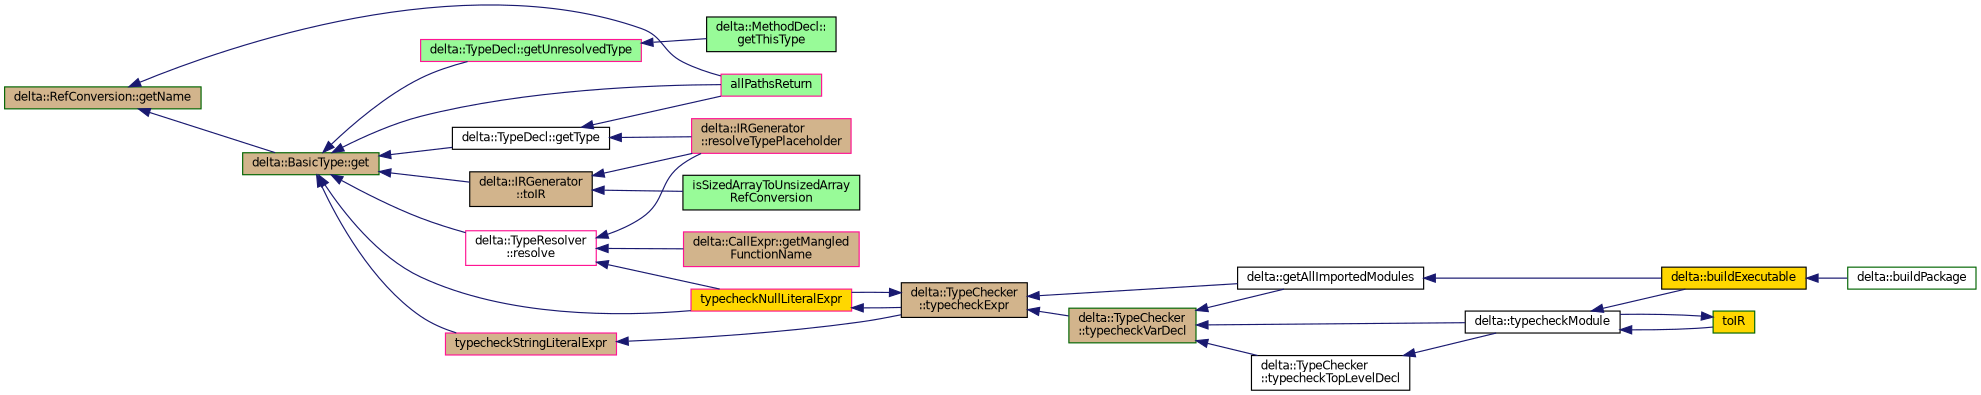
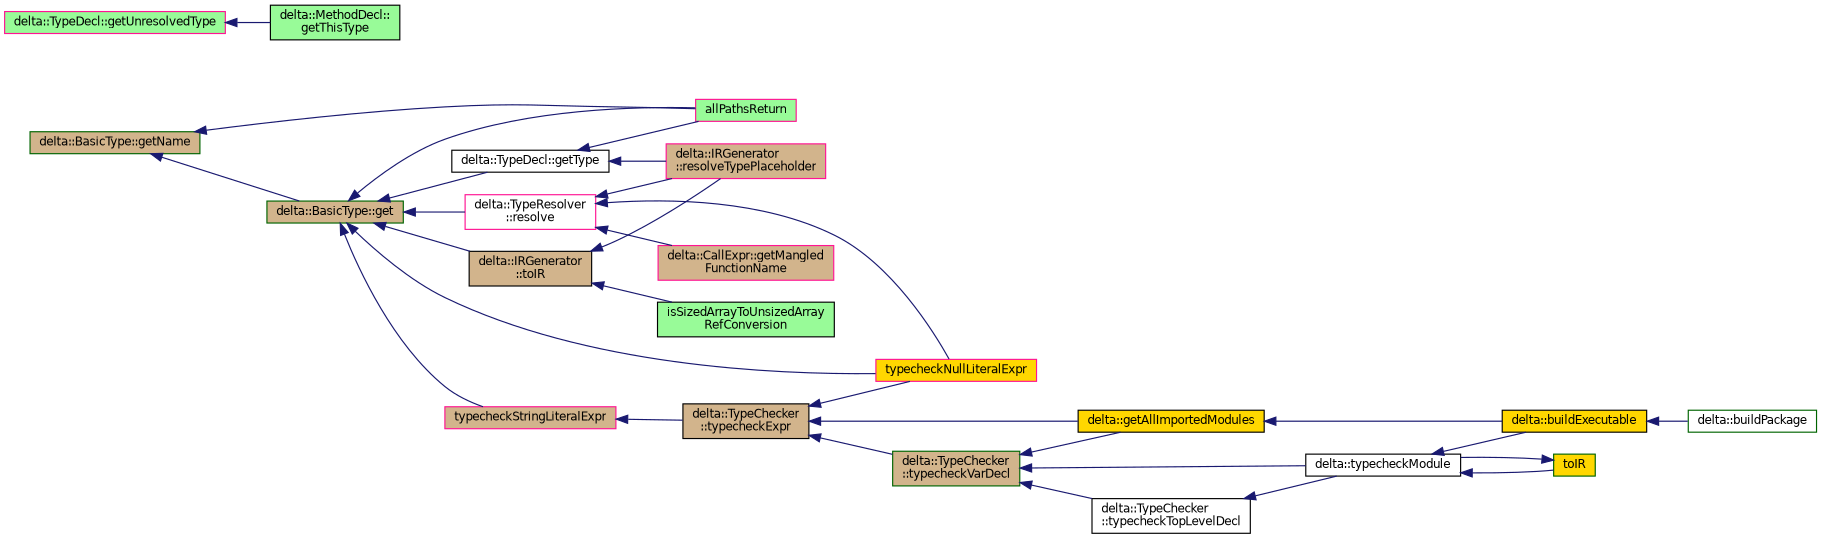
(394, 94) -> none
(103, 98) -> (115, 143)
(1331, 278) -> (1171, 421)
(882, 308) -> none
